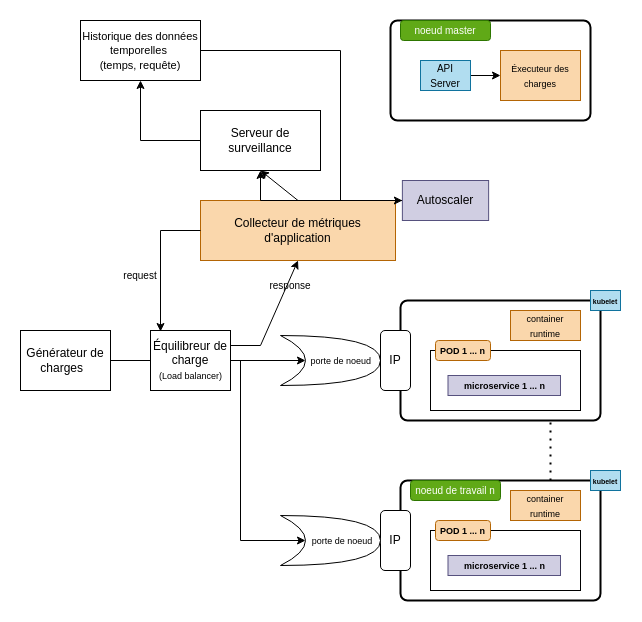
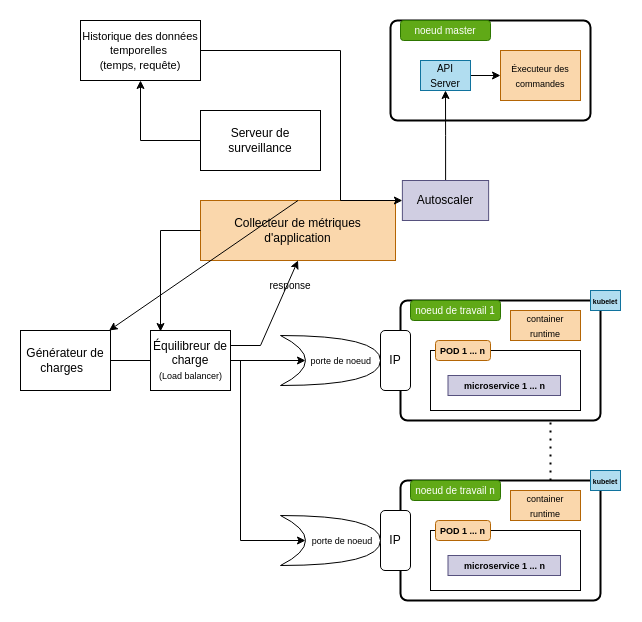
(541, 76) -> (541, 76)
(281, 187) -> (205, 264)
(288, 201) -> (446, 140)
(141, 276) -> none
none -> (456, 311)
